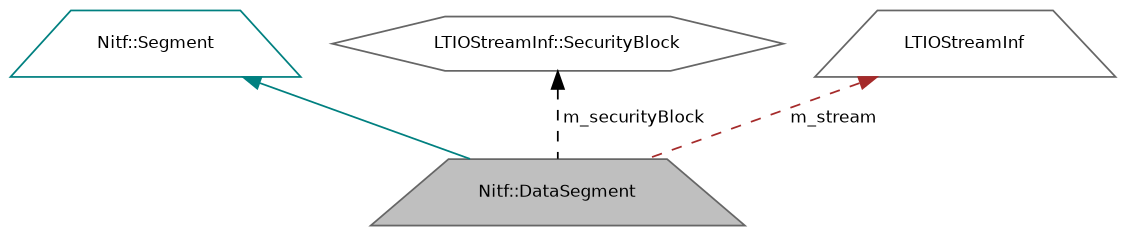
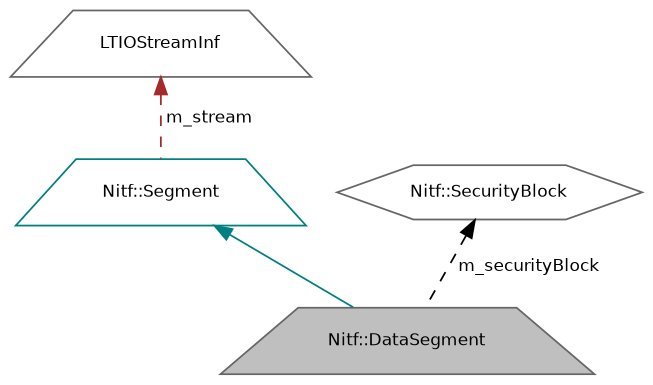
(558, 44) -> (490, 192)
(753, 121) -> (161, 127)
